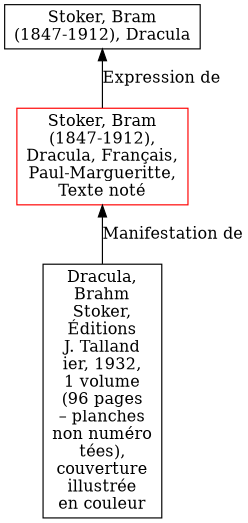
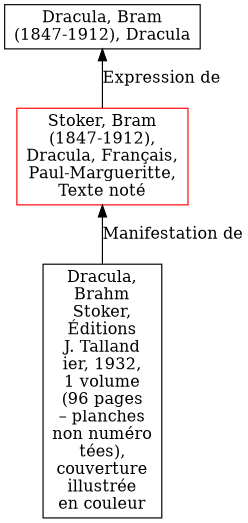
(102, 27) -> (102, 27)
